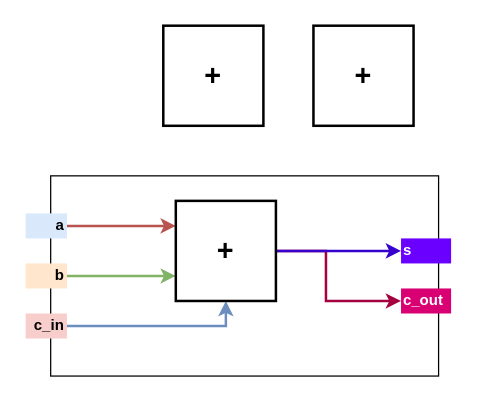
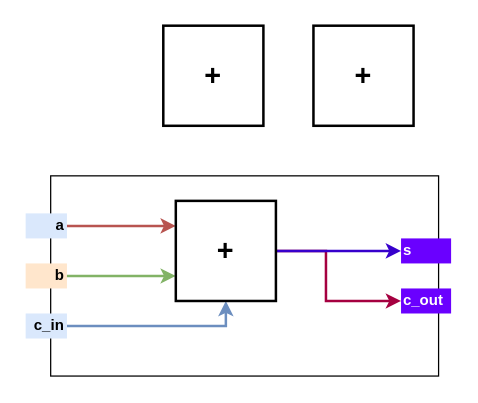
(426, 301) -> (426, 301)
(46, 326) -> (46, 326)
